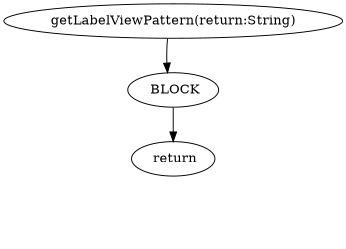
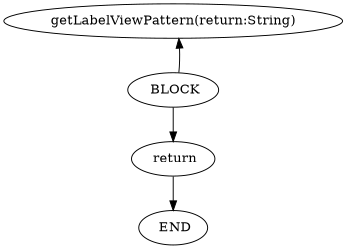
(167, 51) -> (180, 60)
none -> (173, 228)
